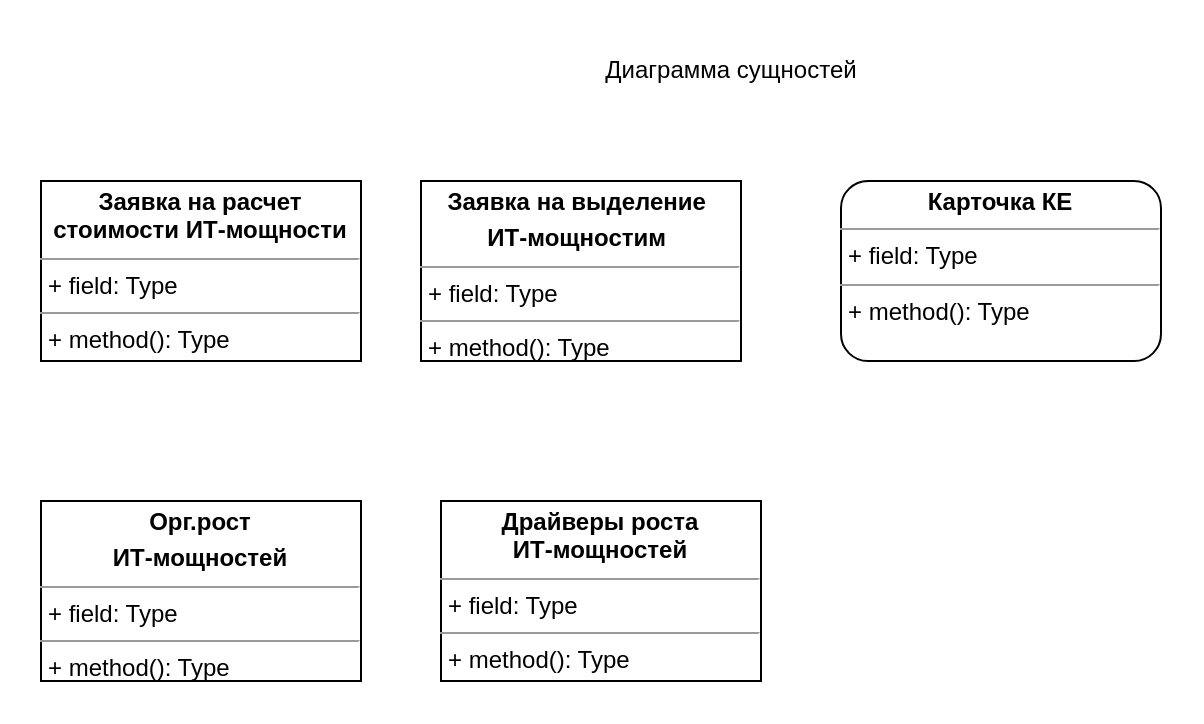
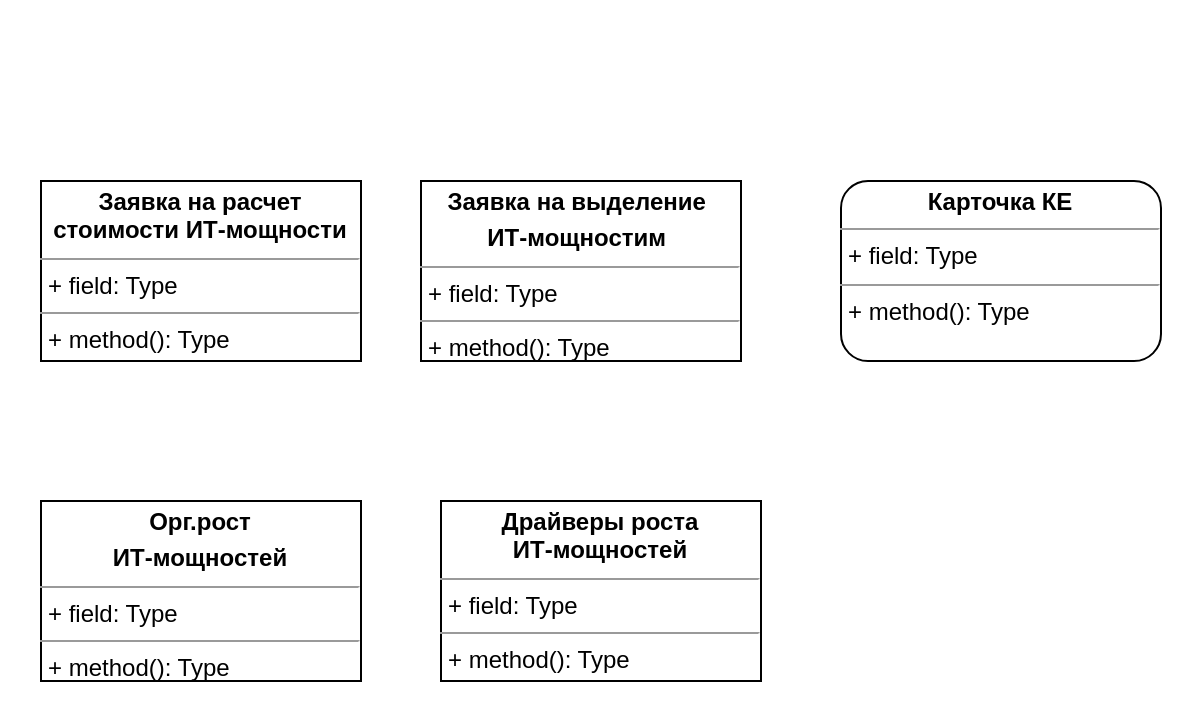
(731, 71) -> none
